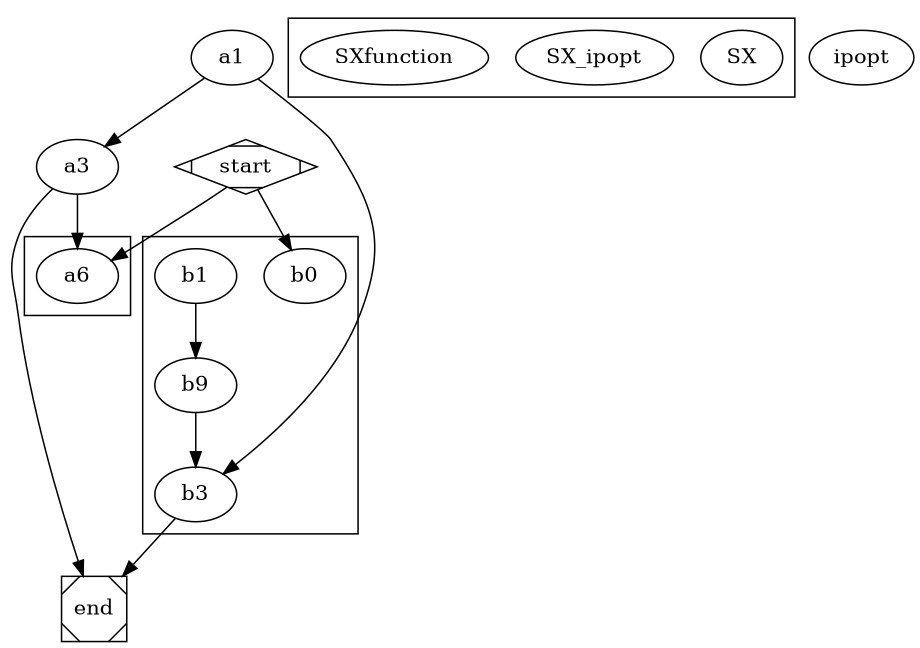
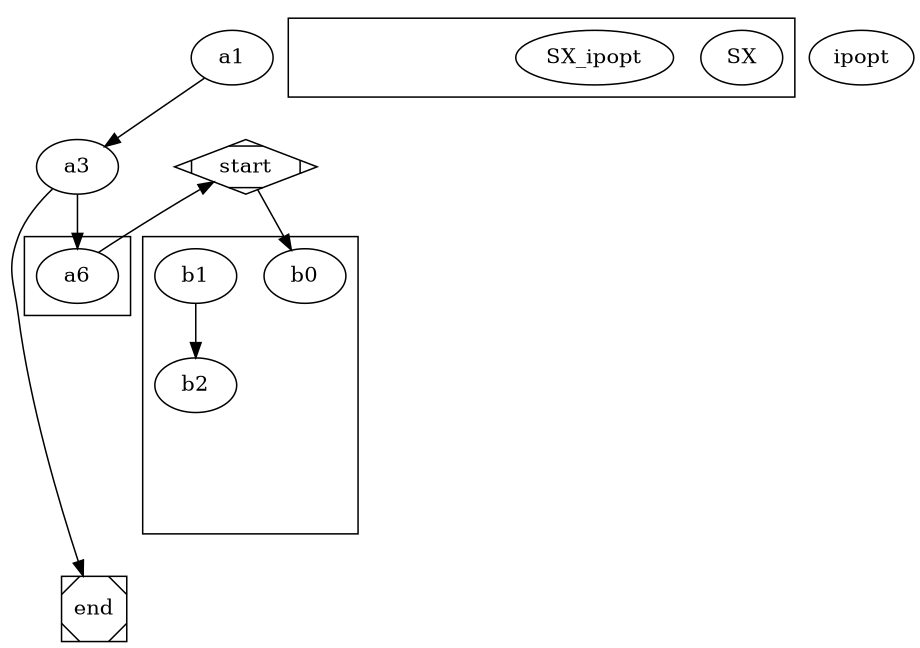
(394, 58) -> none
(176, 220) -> (149, 220)
(196, 385) -> (196, 385)
(196, 494) -> none
